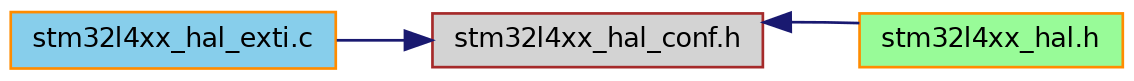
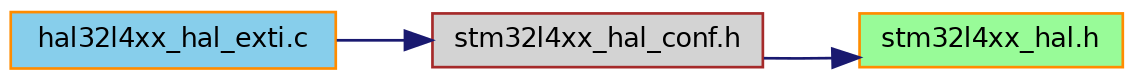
(825, 22) -> (798, 58)
(173, 40) -> (173, 40)
